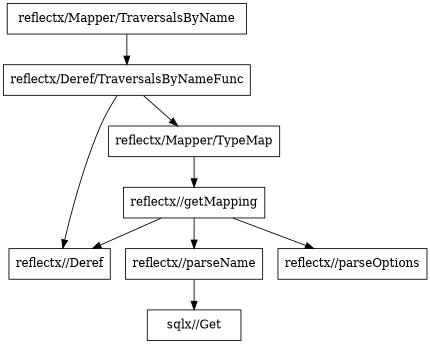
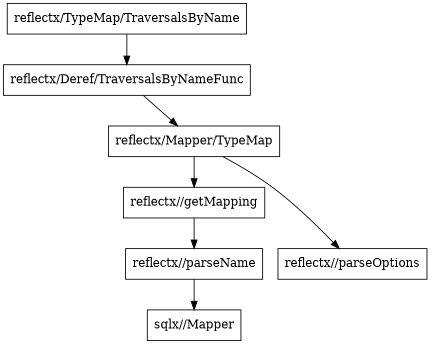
(127, 19) -> (127, 19)
(269, 232) -> (282, 195)
(60, 264) -> none
(194, 325) -> (194, 325)
